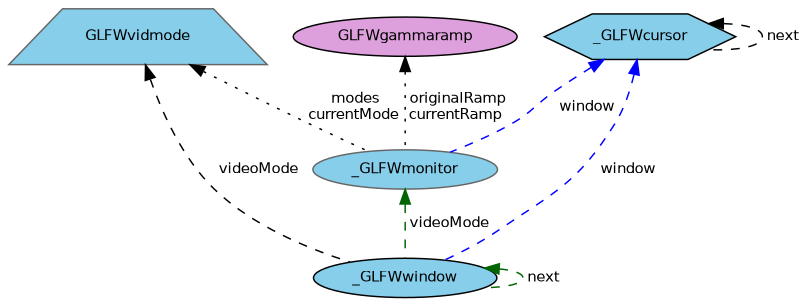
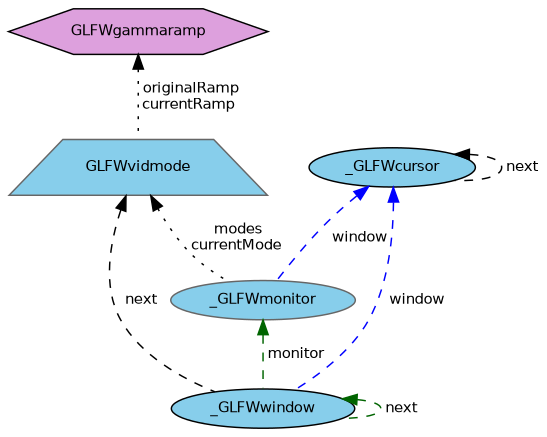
(405, 37) -> (138, 32)
(640, 37) -> (392, 167)
(405, 111) -> (138, 104)
(257, 169) -> (139, 300)
(448, 224) -> (294, 354)
